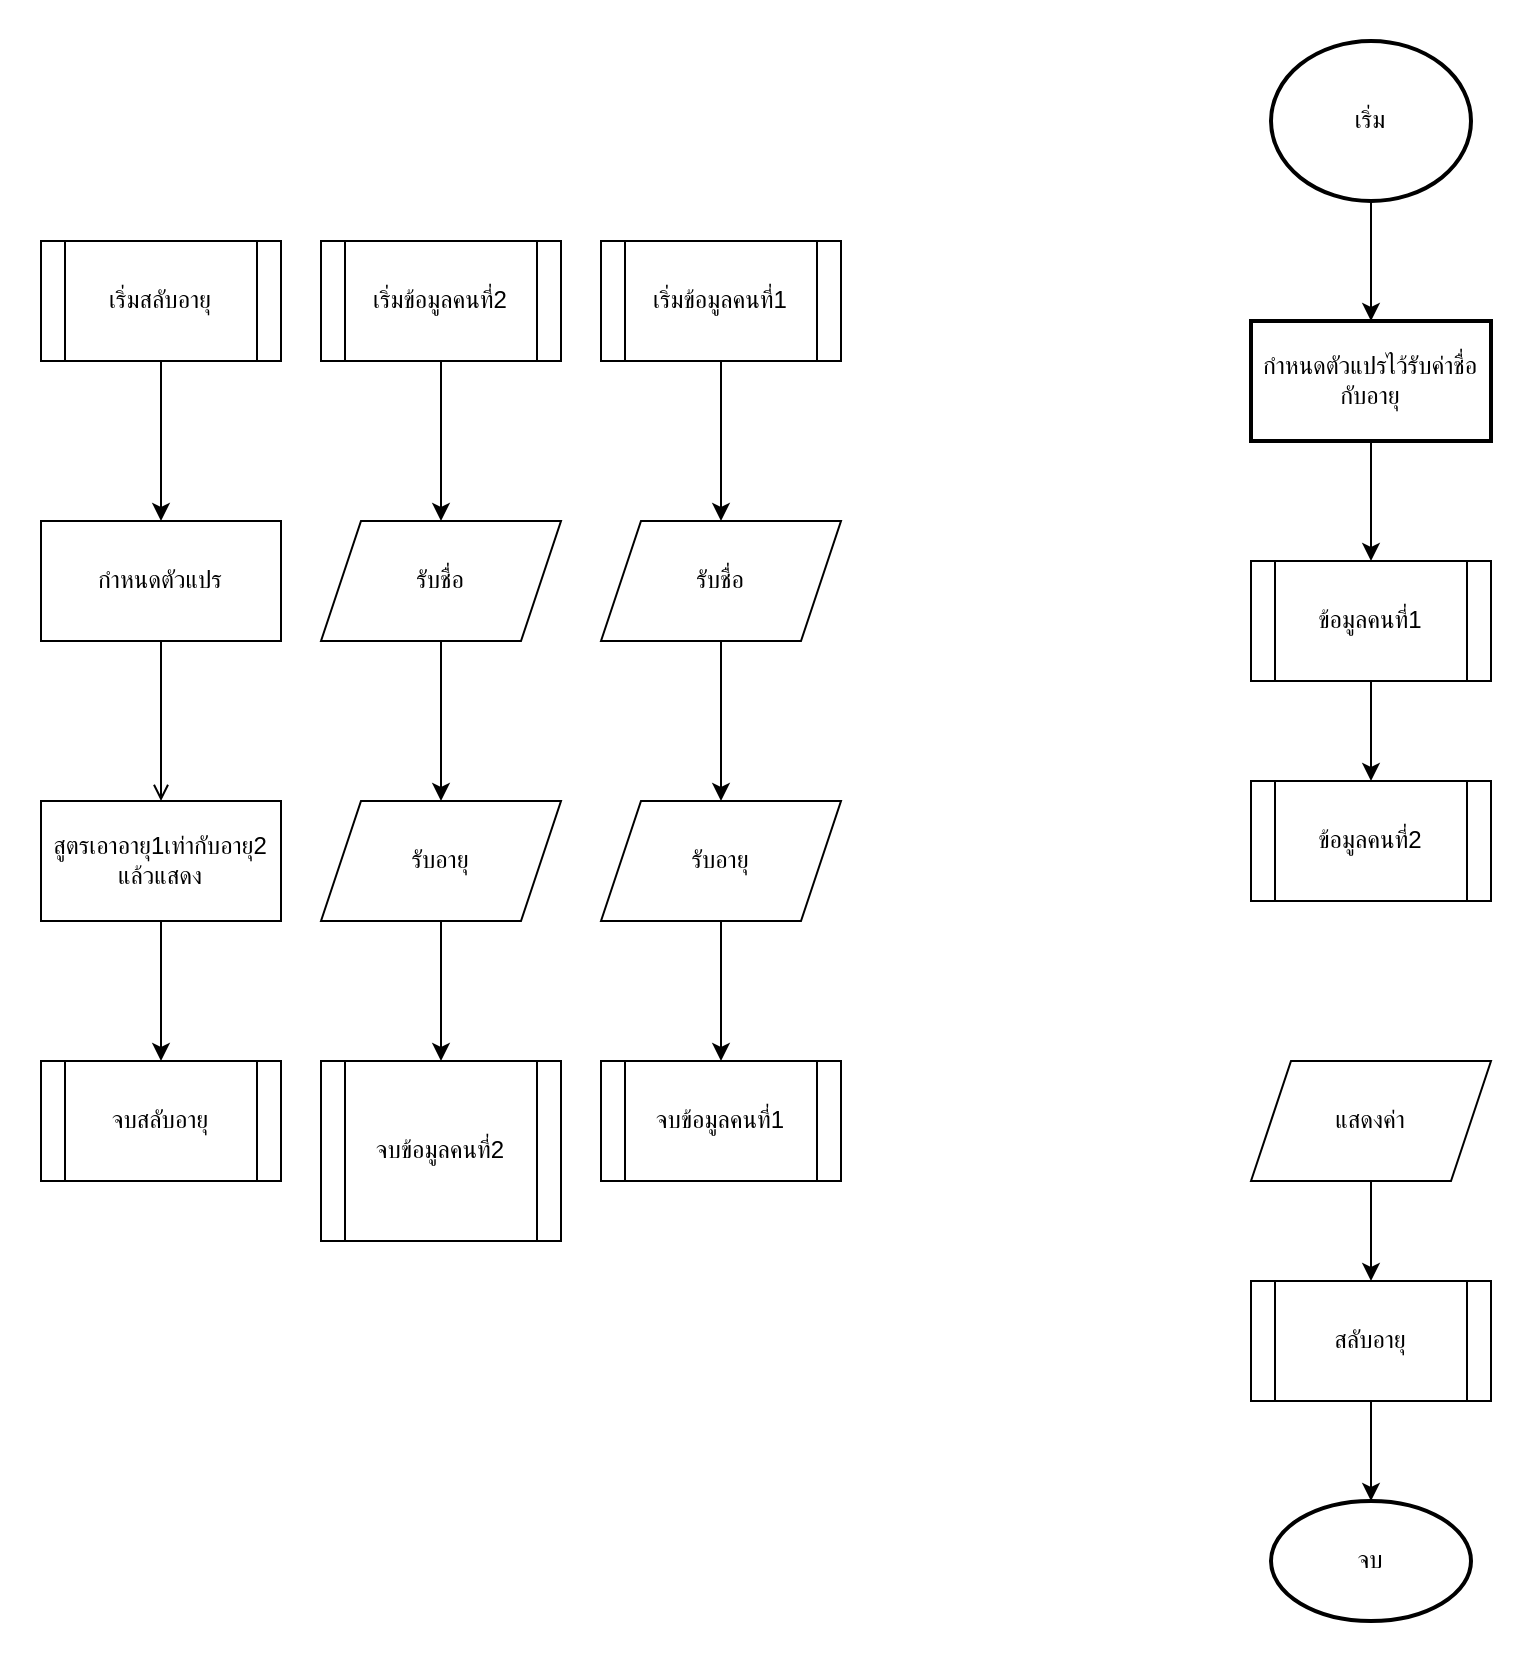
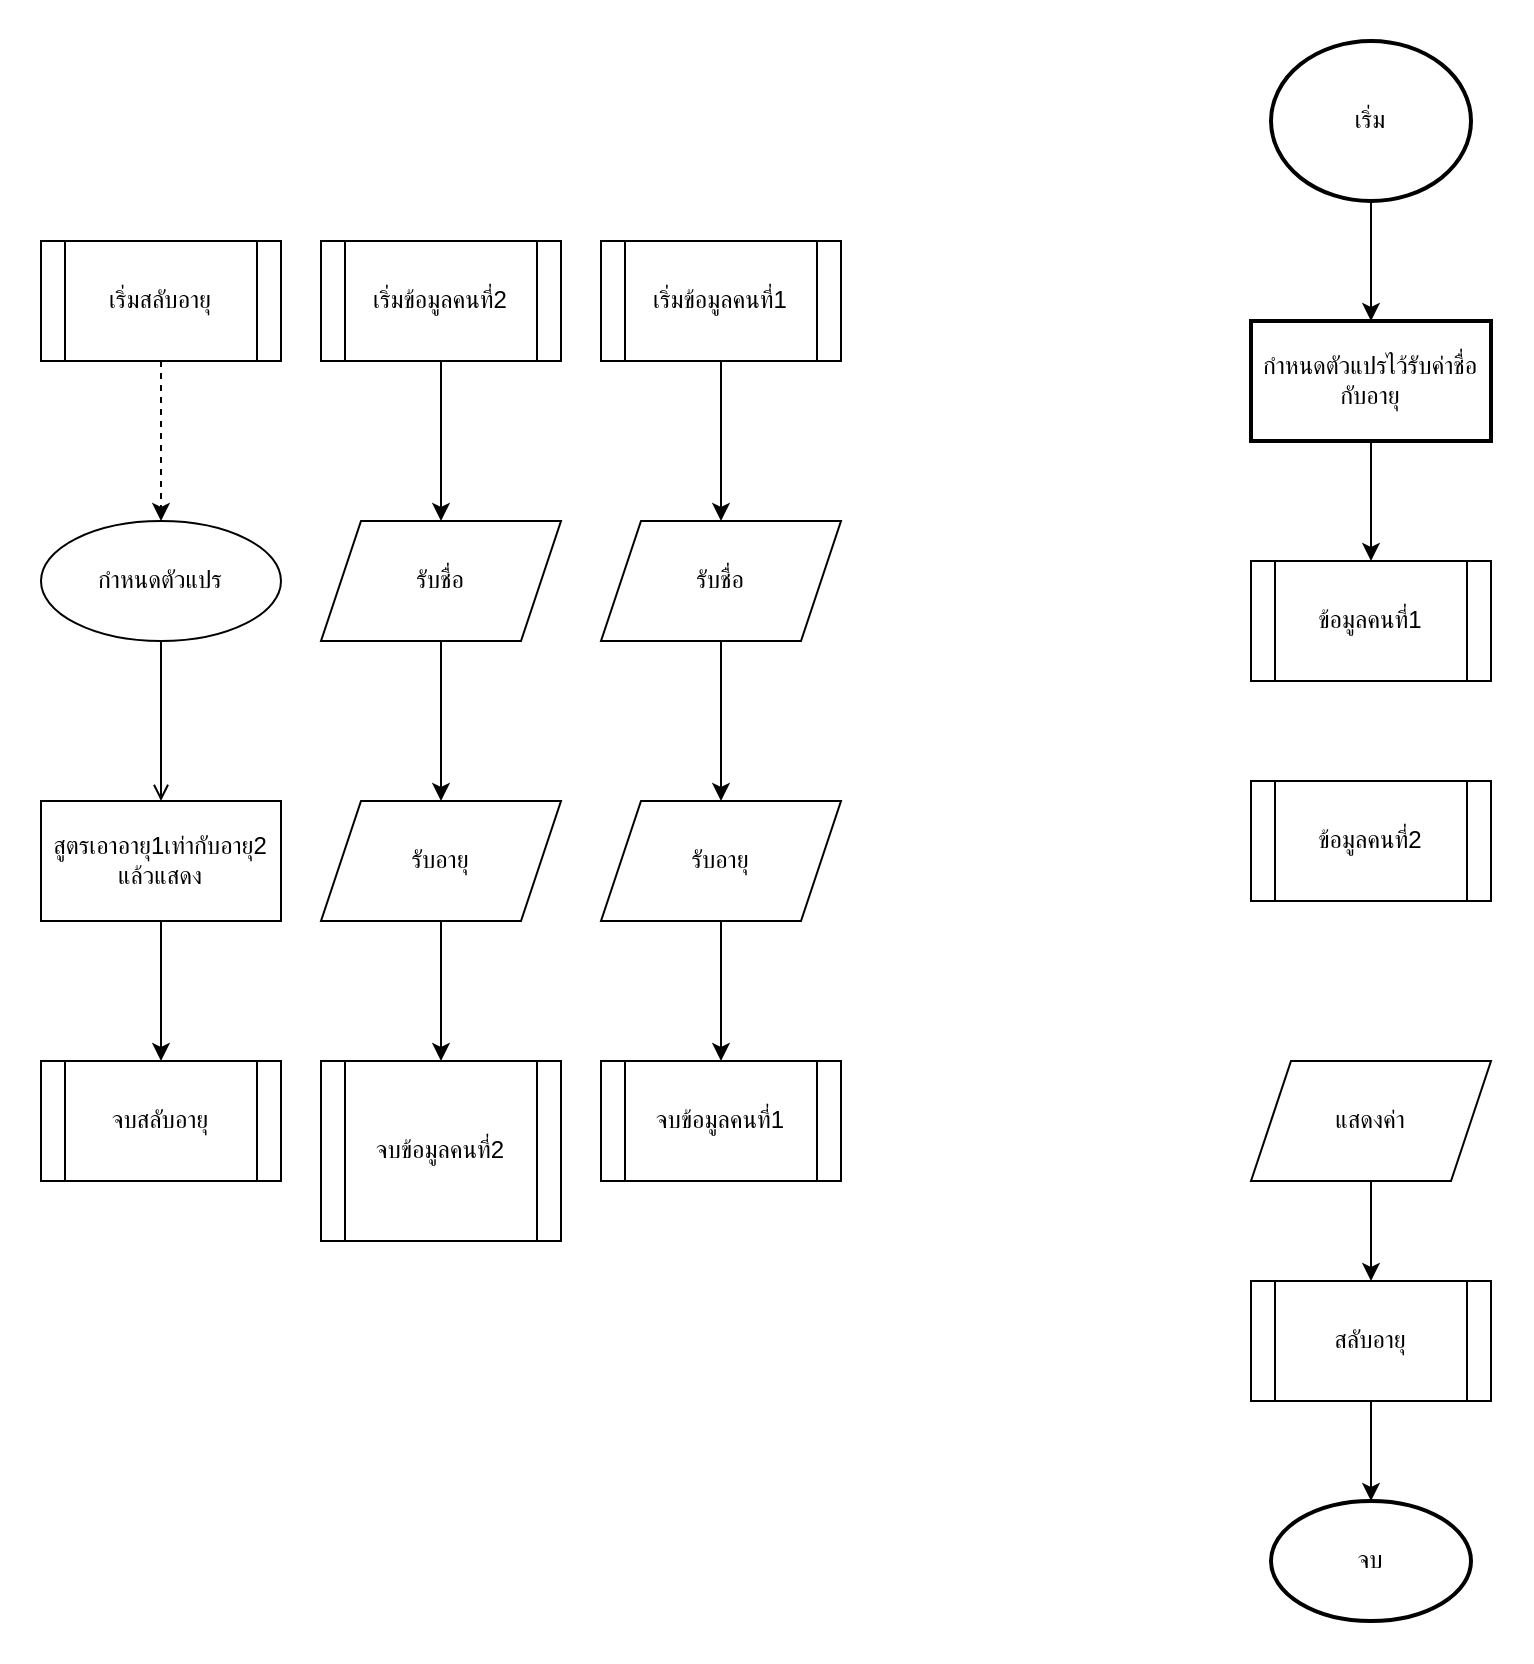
(161, 434) -> (161, 434)
(161, 581) -> (161, 581)
(1371, 724) -> none
